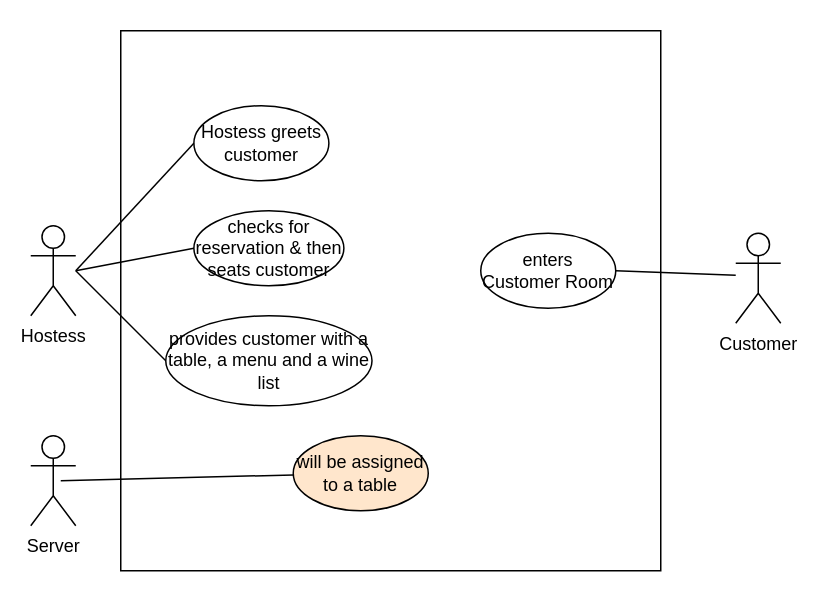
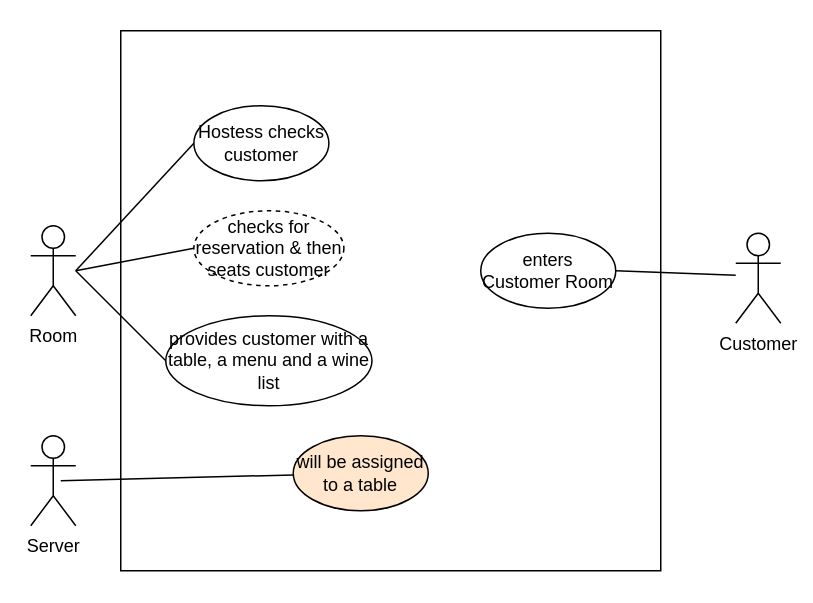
(262, 143) -> (262, 143)
(269, 248) -> (269, 248)
(54, 337) -> (54, 337)
